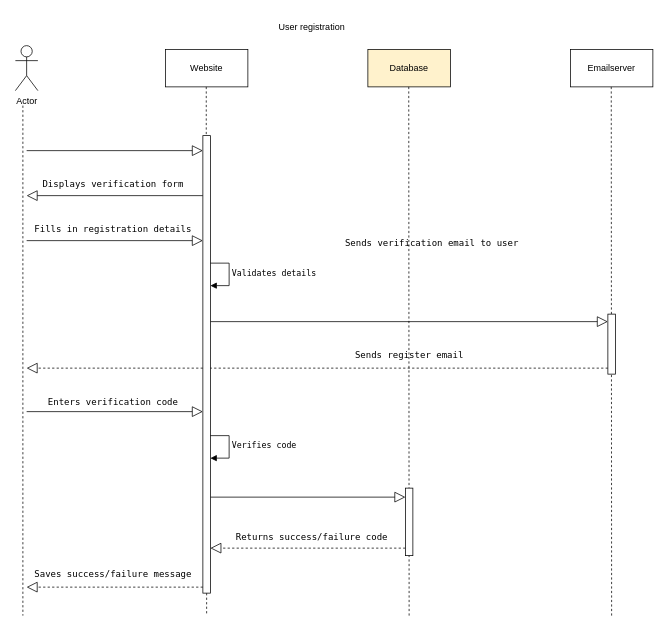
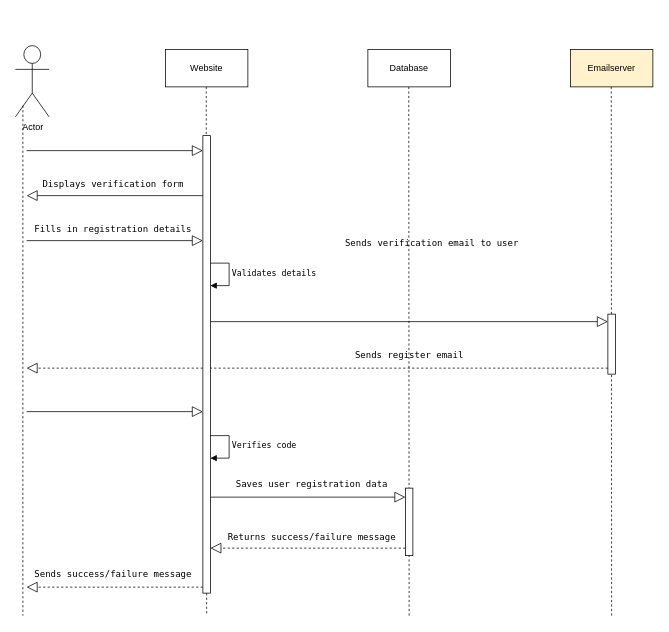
(312, 27) -> none
(27, 68) -> (32, 81)
(409, 68) -> (409, 68)
(612, 68) -> (612, 68)
(113, 402) -> none
none -> (312, 484)
(312, 537) -> (312, 537)
(113, 574) -> (113, 574)
